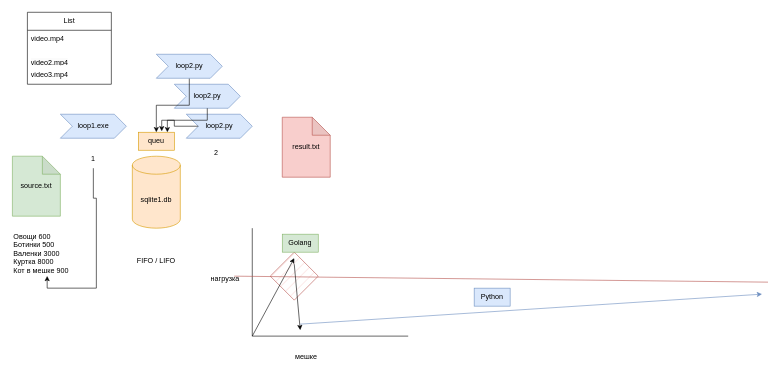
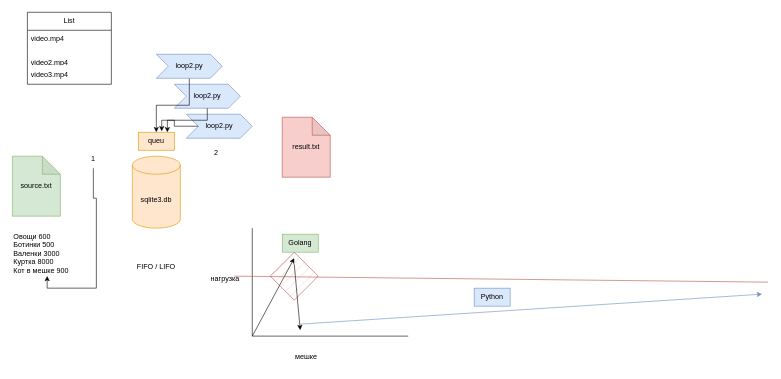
(93, 126) -> none
(156, 200) -> (156, 200)
(156, 261) -> (156, 267)
